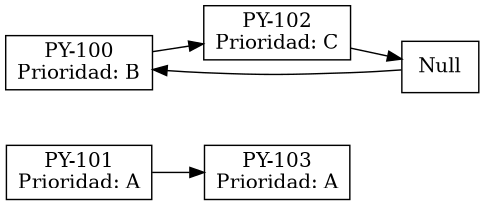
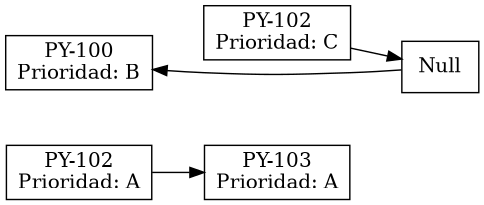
(171, 49) -> none
(79, 172) -> (79, 172)
